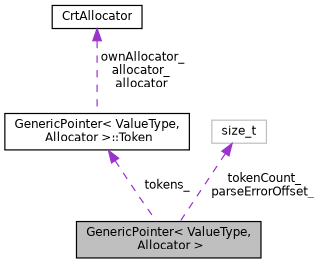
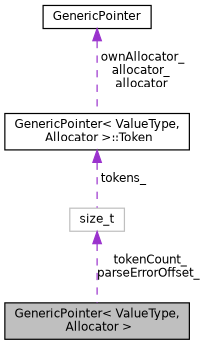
(97, 17) -> (97, 17)
(135, 191) -> (97, 185)
